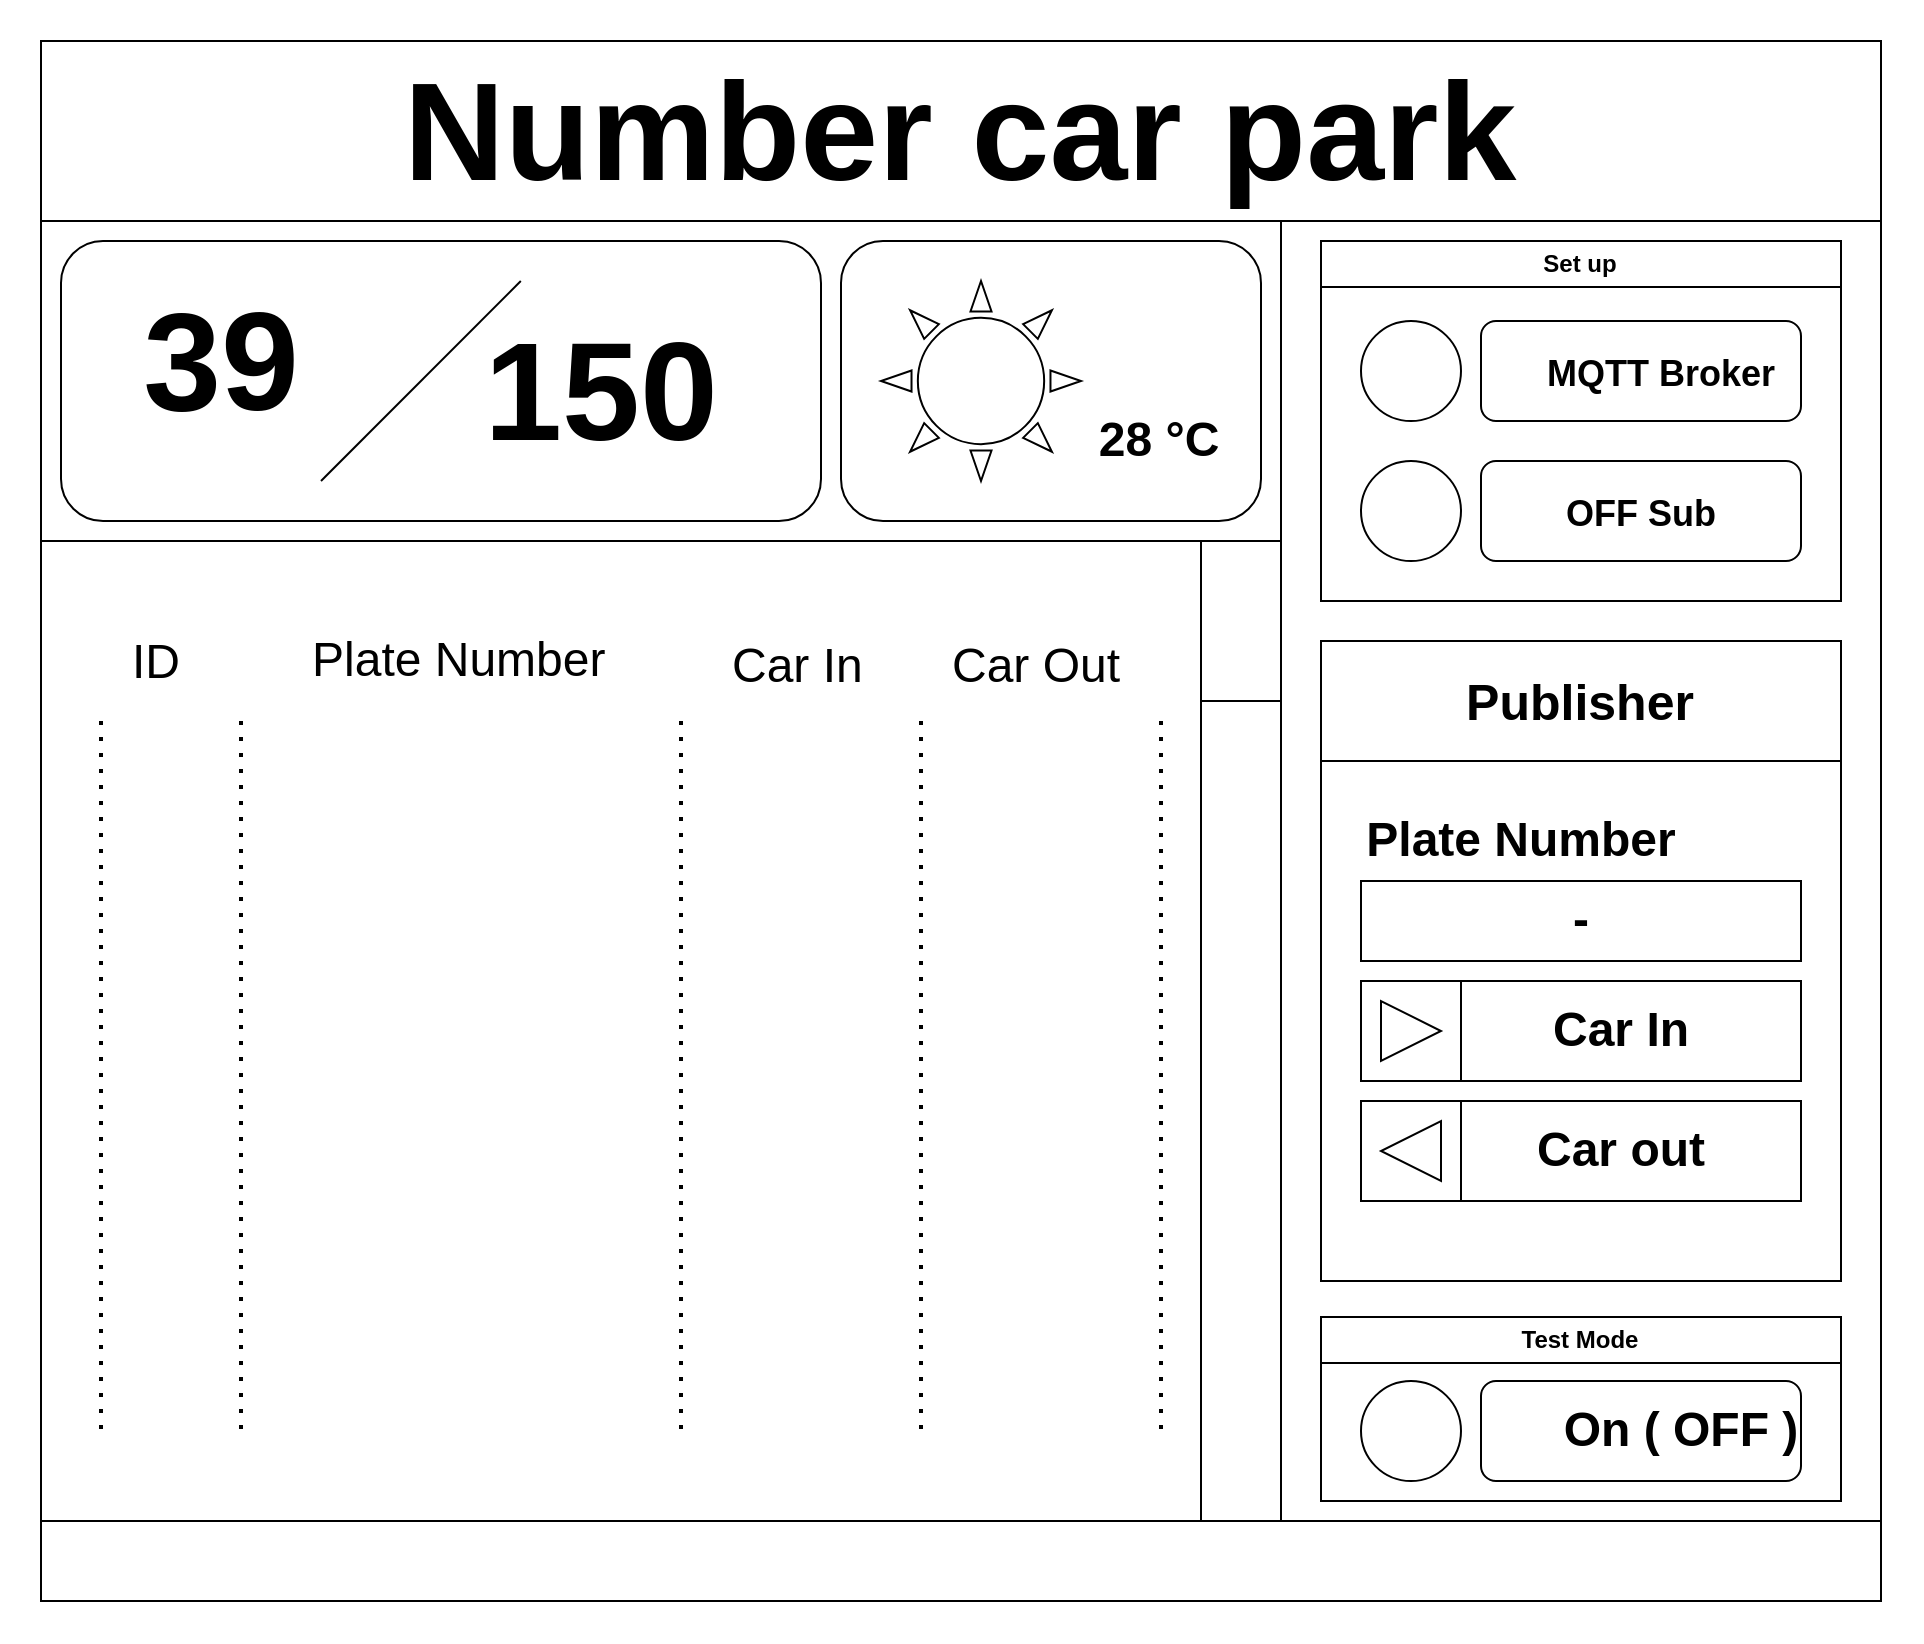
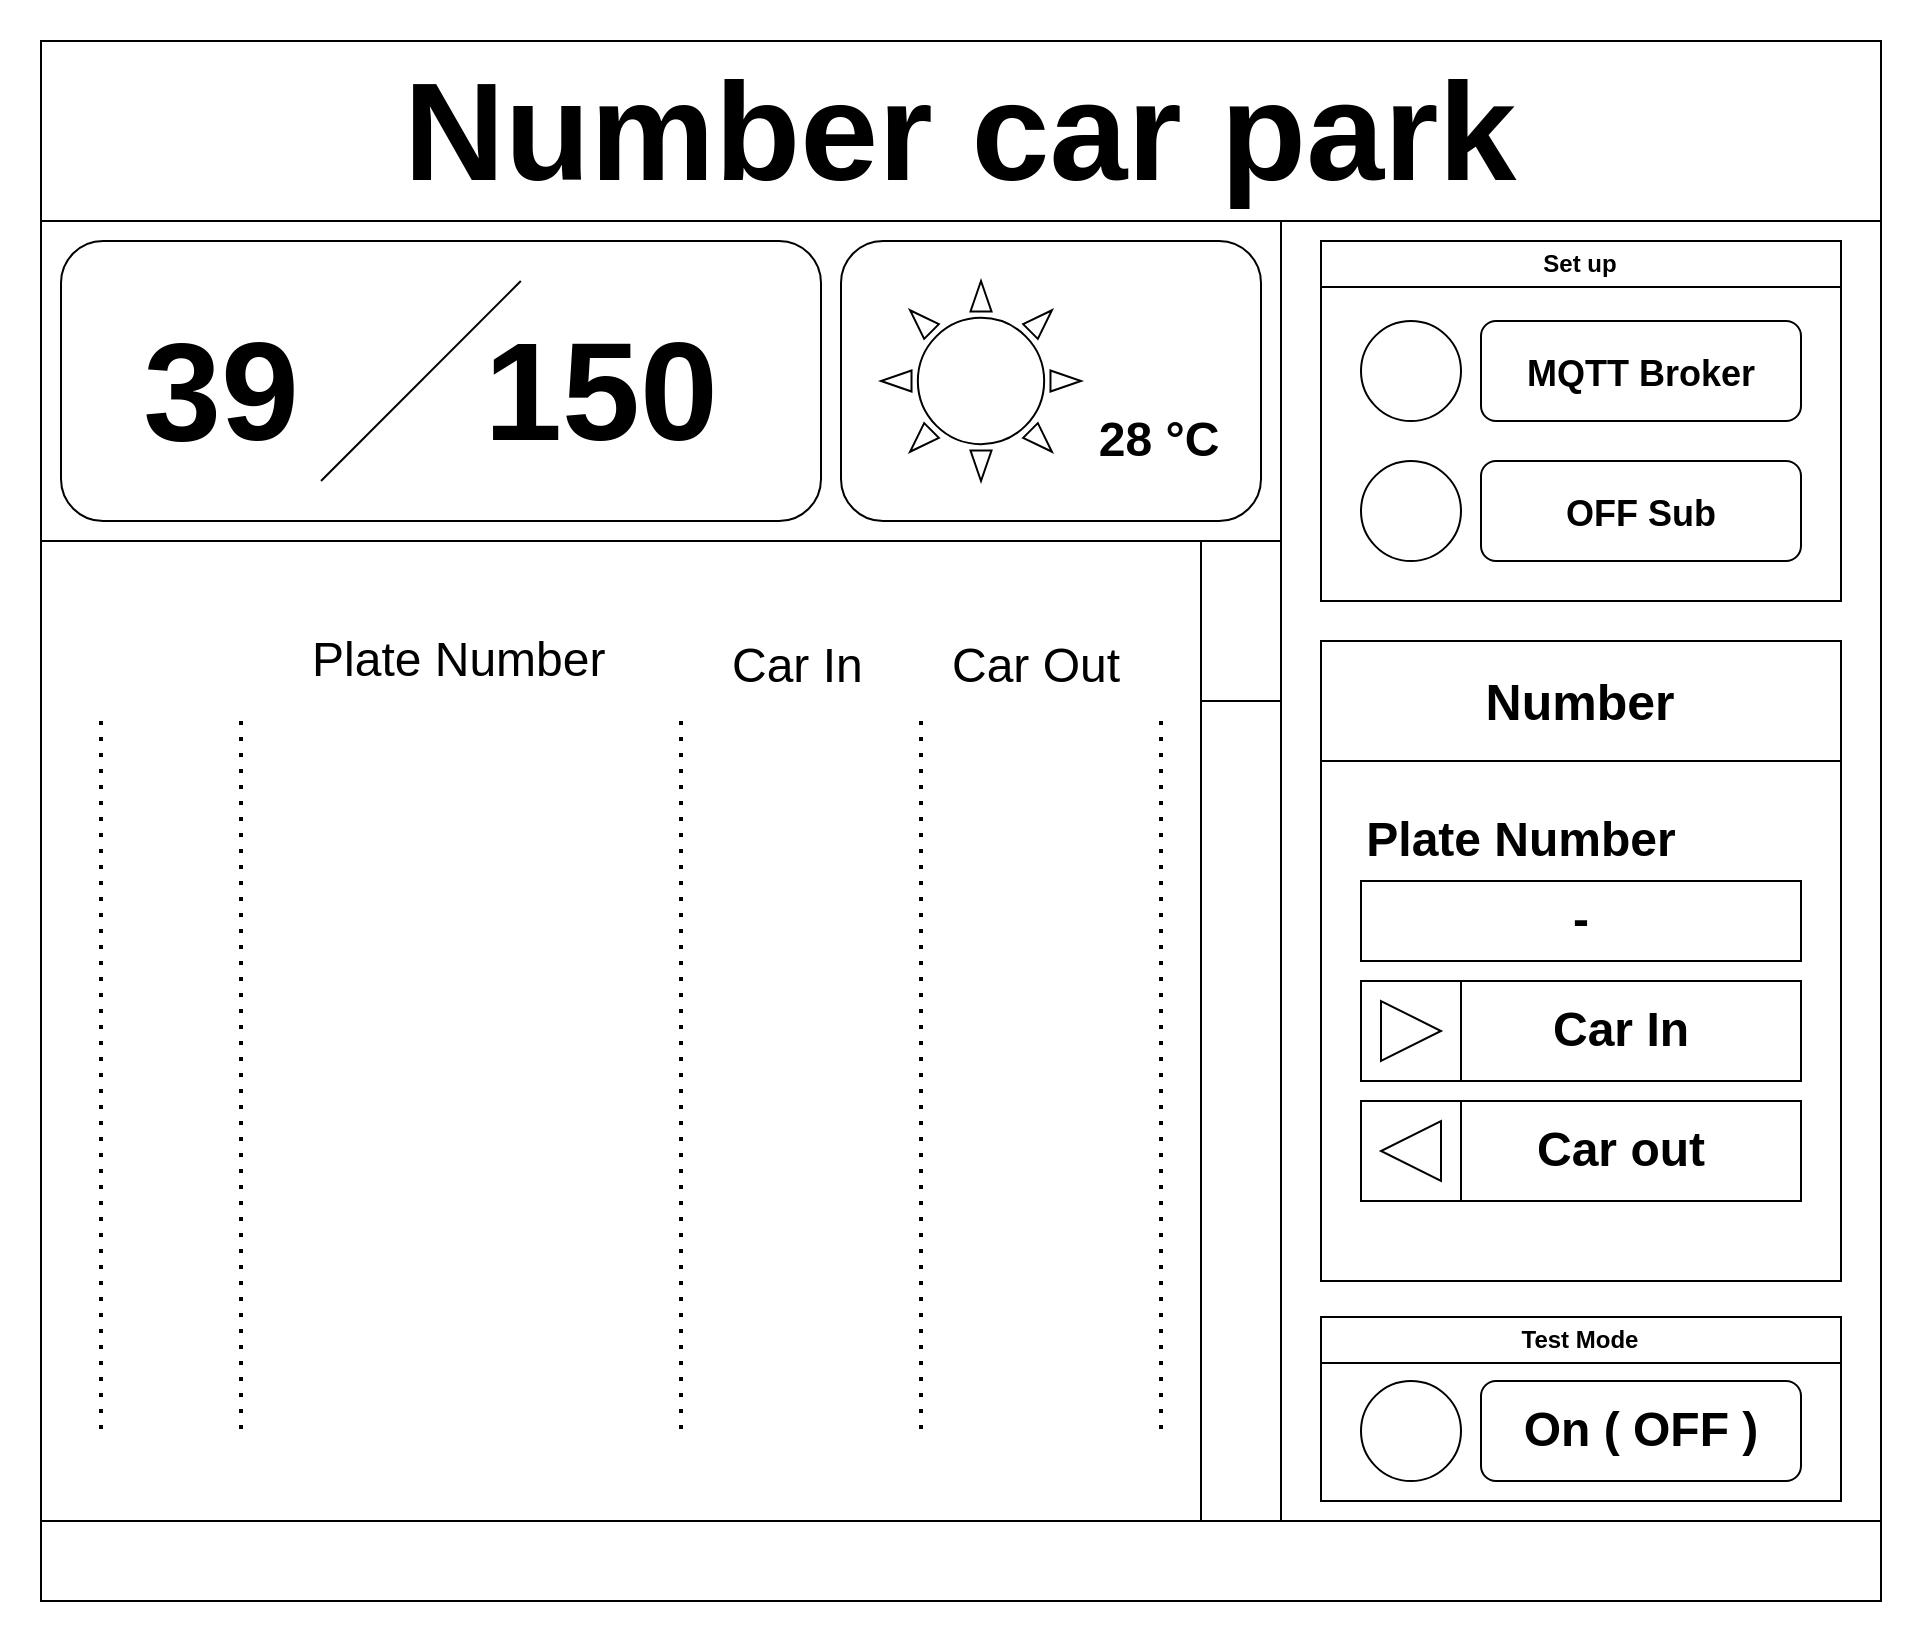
(221, 361) -> (221, 391)
(1661, 371) -> (1641, 371)
(181, 661) -> none
(1581, 701) -> (1581, 701)
(1681, 1431) -> (1641, 1431)
